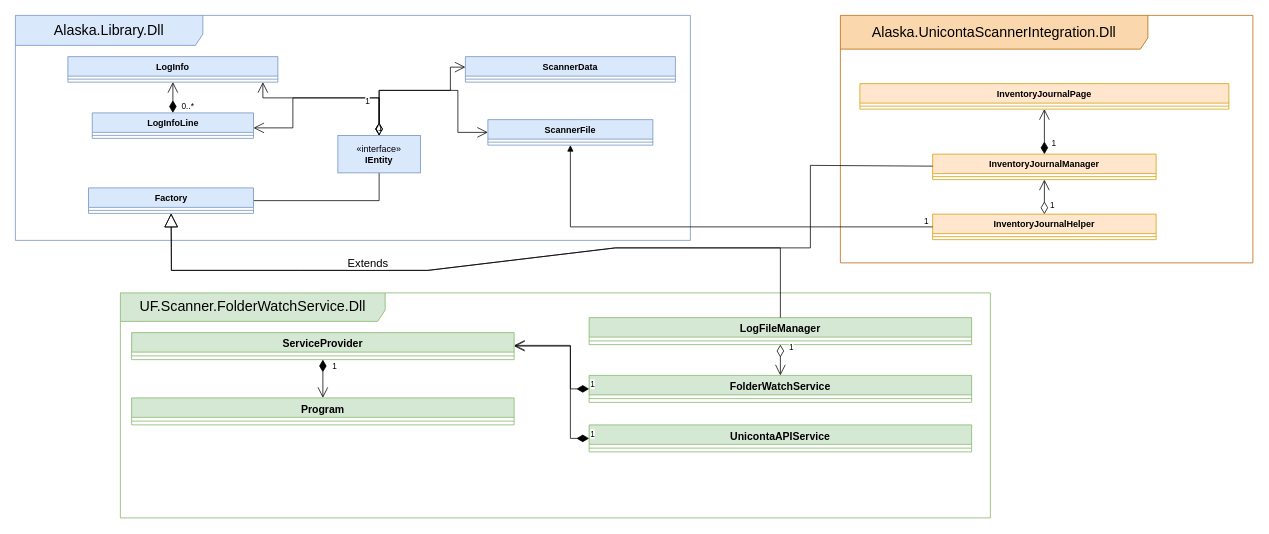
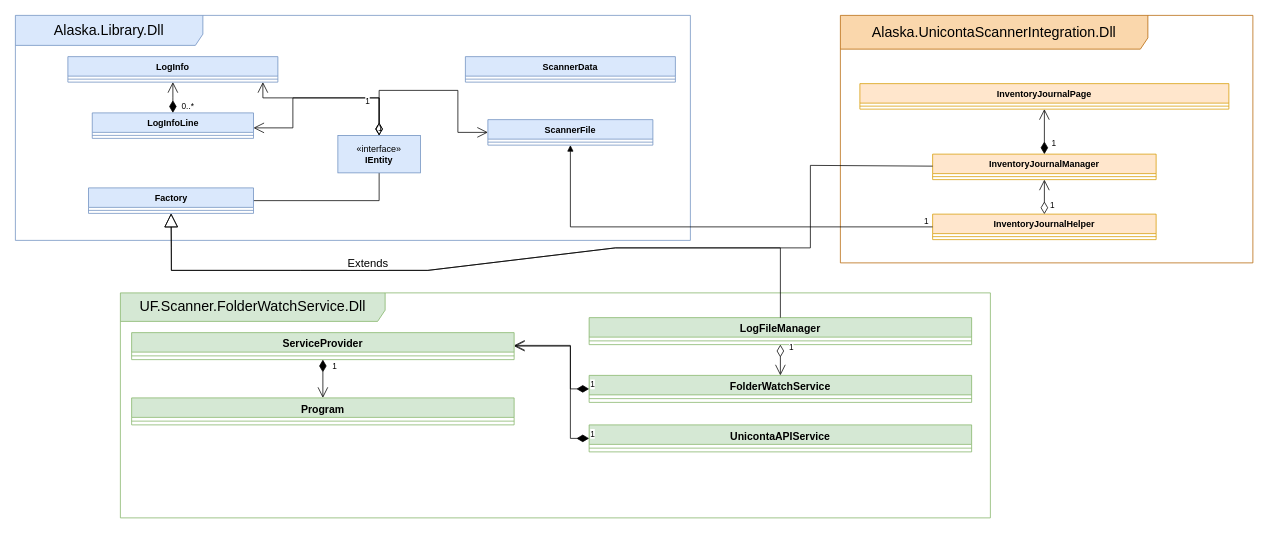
(450, 71) -> none
